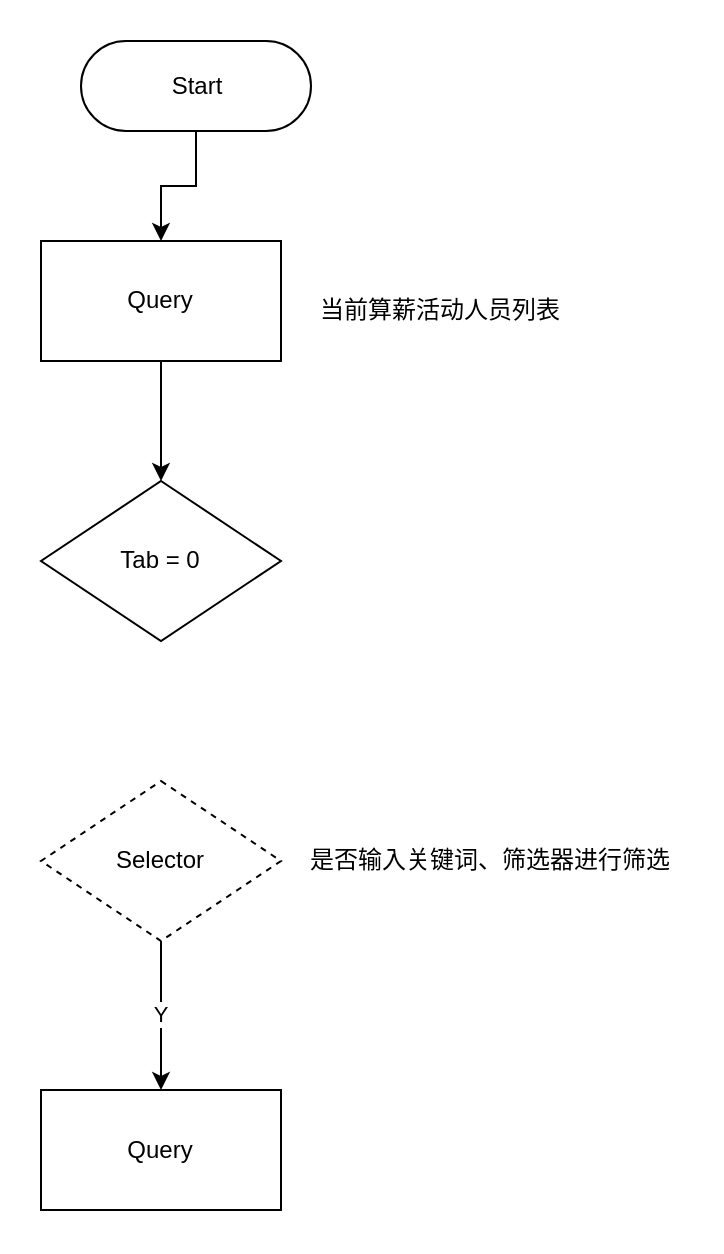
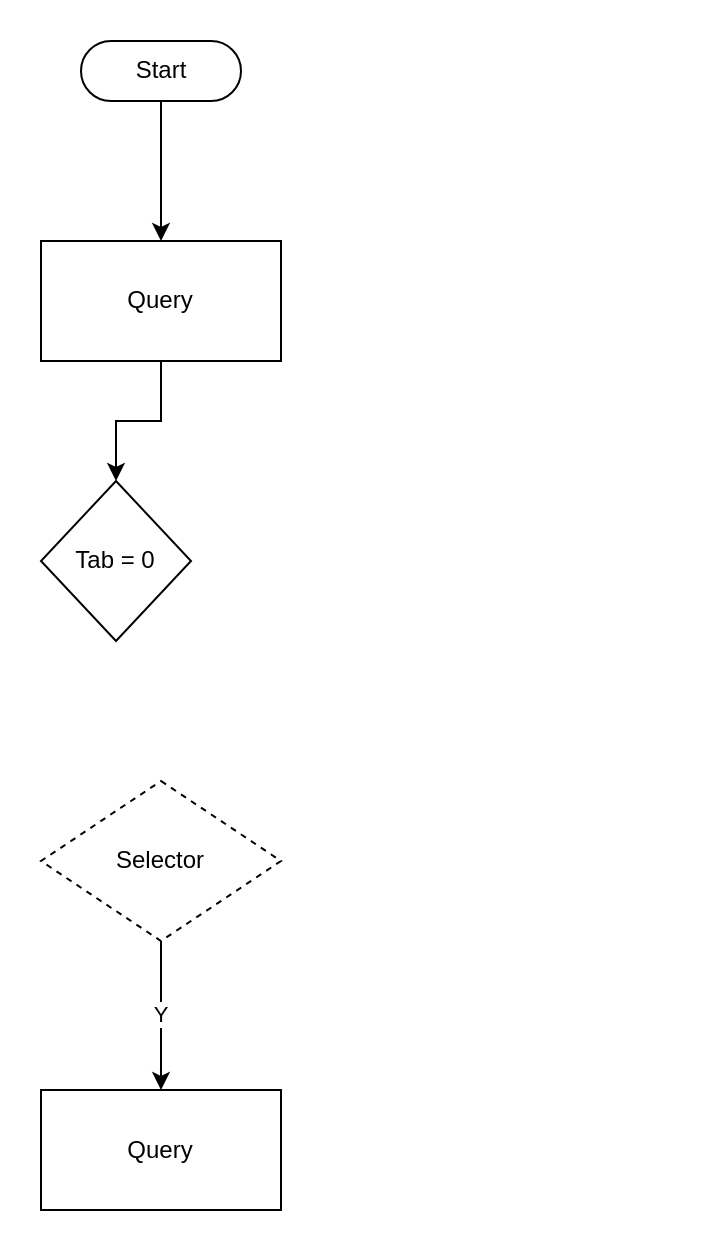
(196, 86) -> (161, 71)
(441, 311) -> none
(161, 561) -> (116, 561)
(491, 861) -> none
